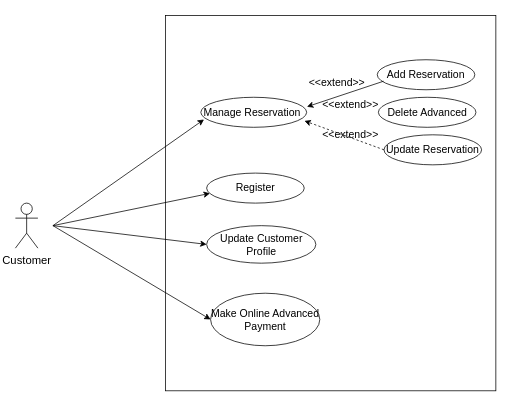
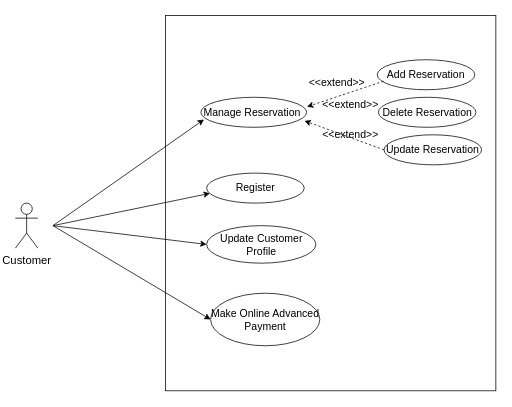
(347, 93) -> (347, 93)
(427, 112) -> (427, 112)
